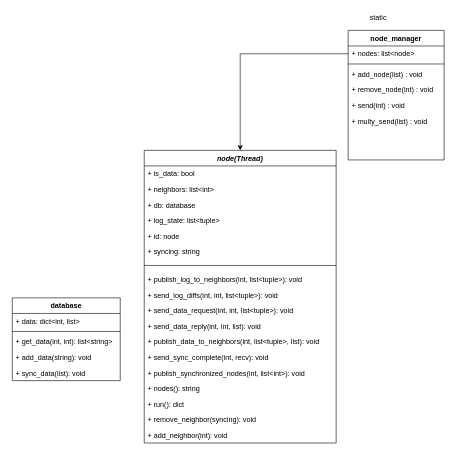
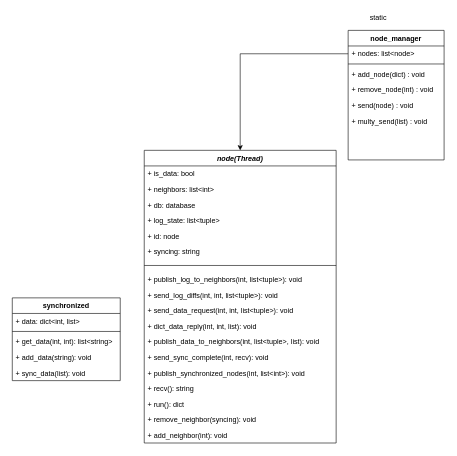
(391, 74) -> (392, 74)
(382, 106) -> (385, 106)
(66, 306) -> (66, 306)
(214, 326) -> (213, 326)
(178, 389) -> (176, 389)
